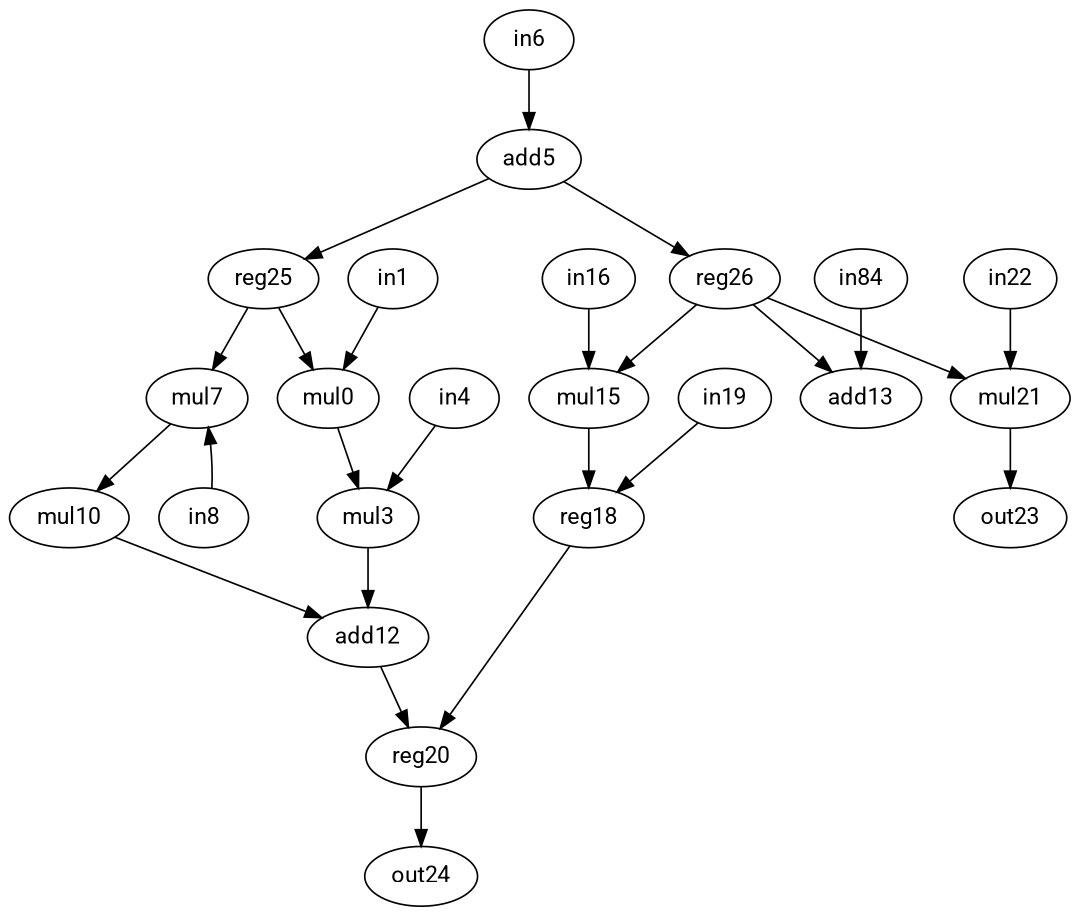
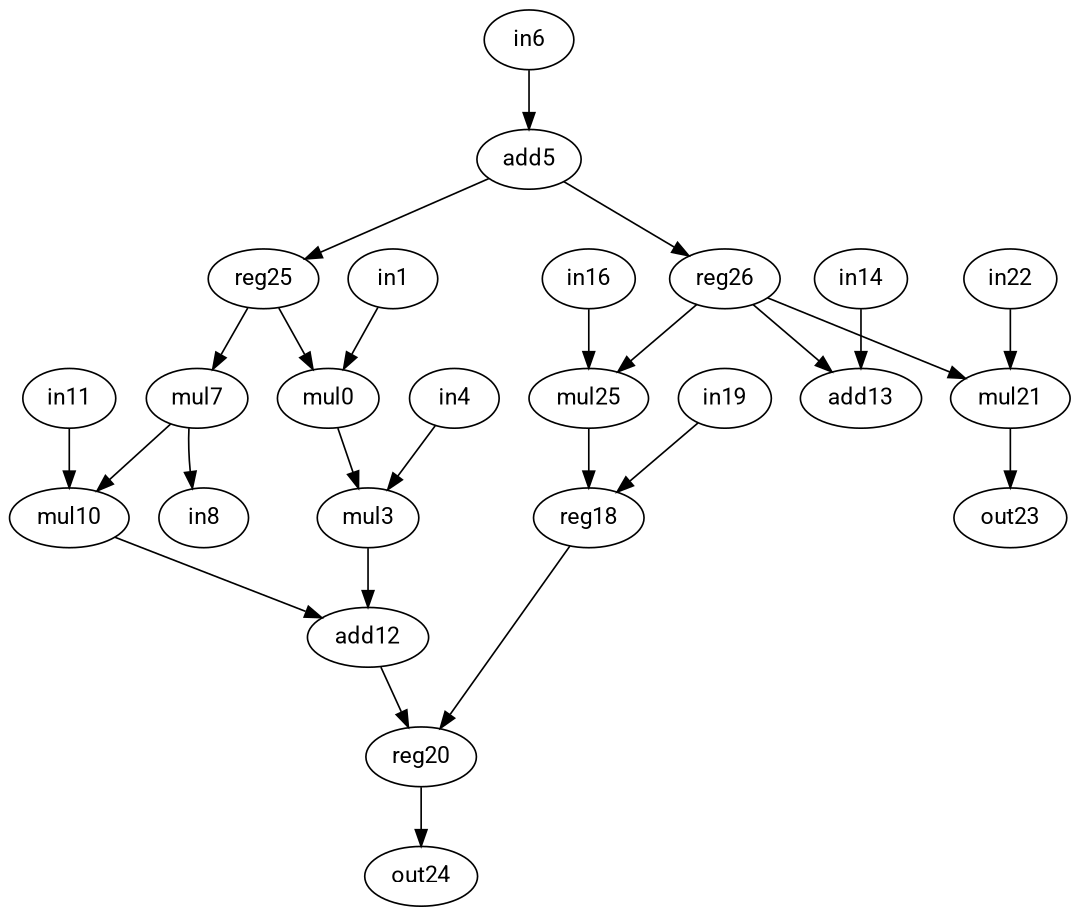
(861, 279) -> (861, 279)
none -> (69, 398)
(589, 398) -> (589, 398)
(212, 466) -> (189, 450)
